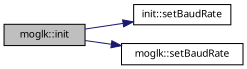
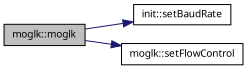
(45, 35) -> (45, 35)
(182, 54) -> (182, 54)
